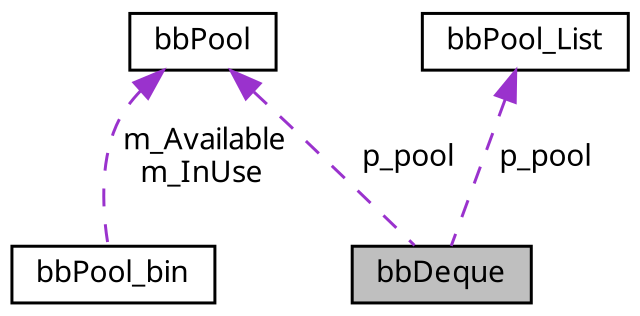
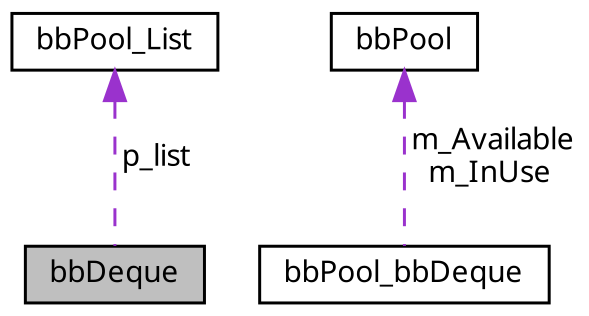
(543, 158) -> (154, 158)
(334, 168) -> none
(113, 275) -> (404, 275)
